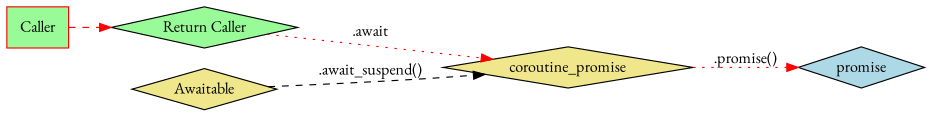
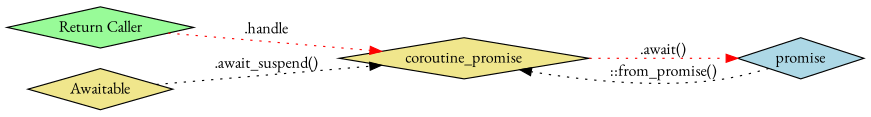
(38, 27) -> none
(370, 31) -> (266, 29)
(746, 59) -> (663, 50)
(371, 82) -> (263, 75)
none -> (650, 83)
